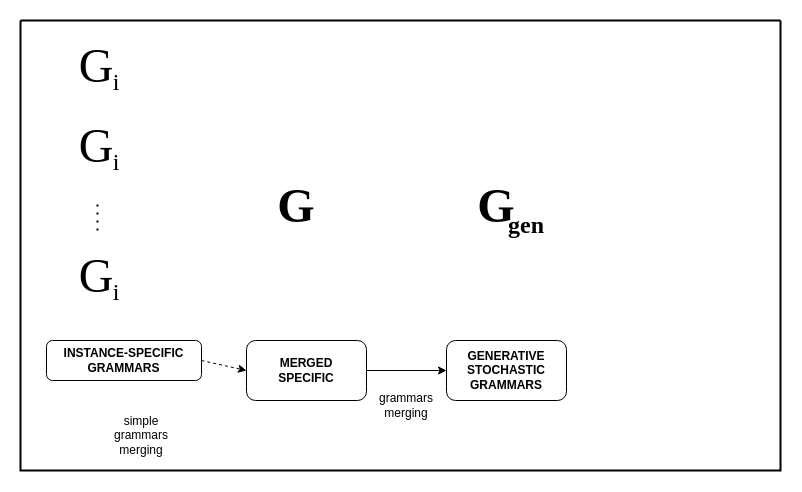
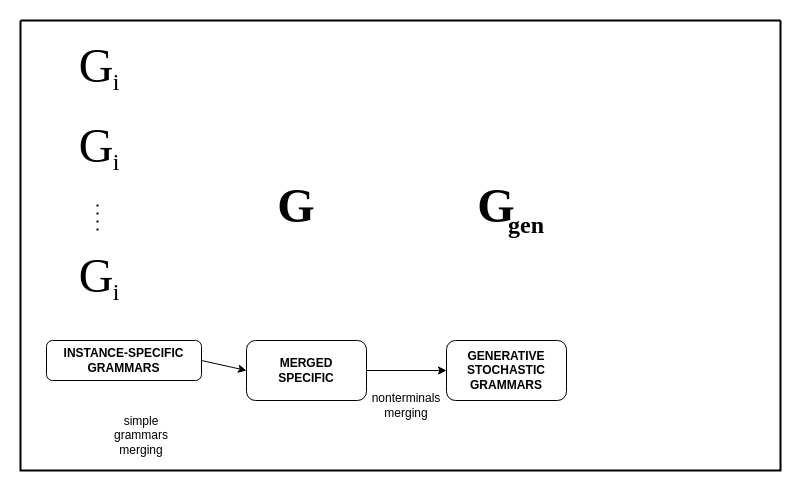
(220, 365) -> (220, 365)
(407, 406) -> (407, 406)
